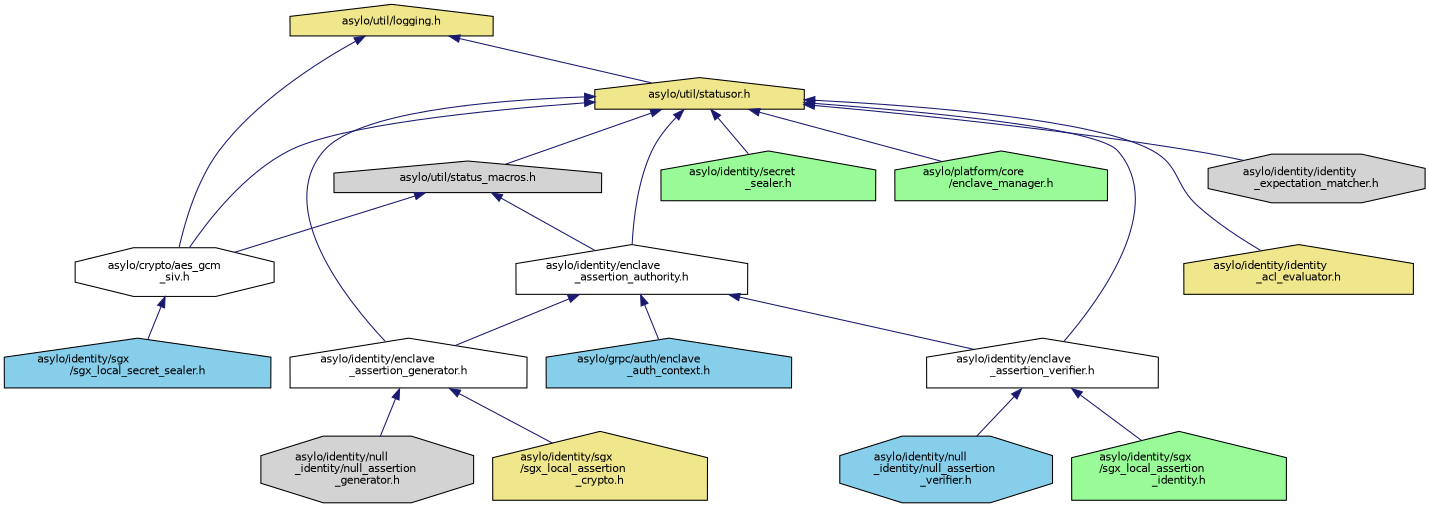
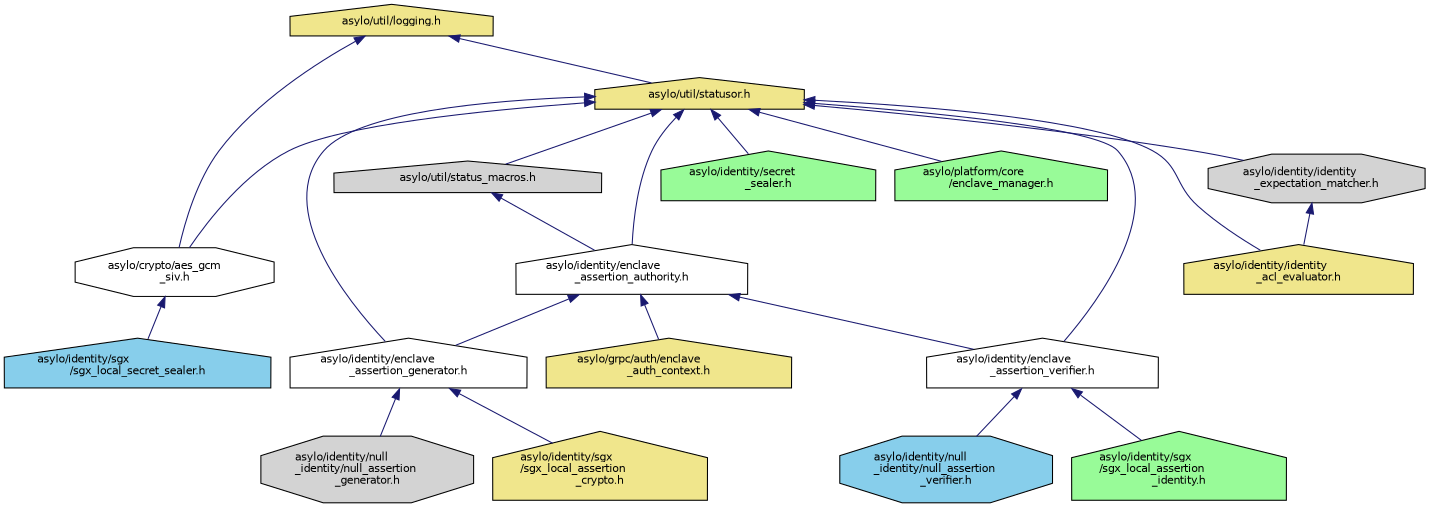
(325, 224) -> none
none -> (1307, 229)
(669, 366) -> (669, 366)
